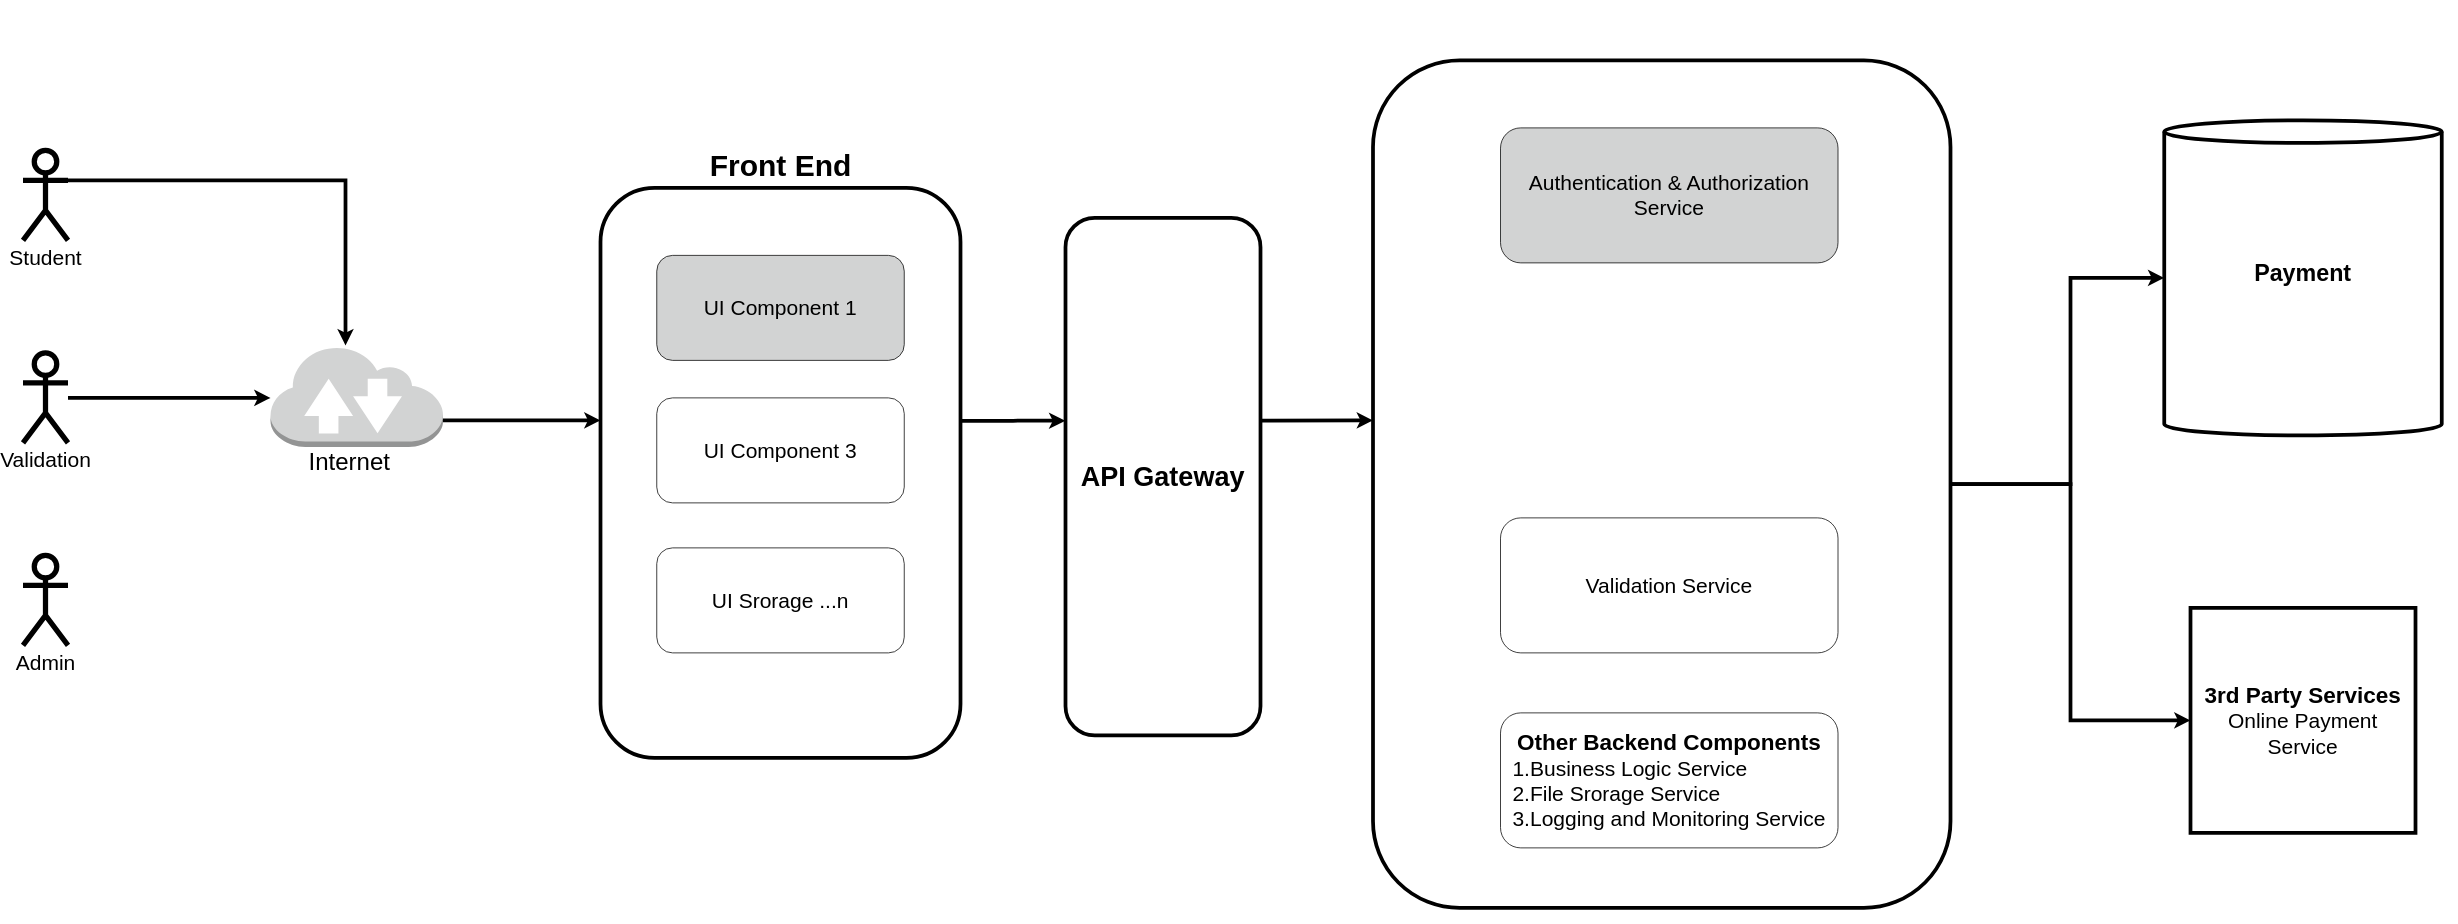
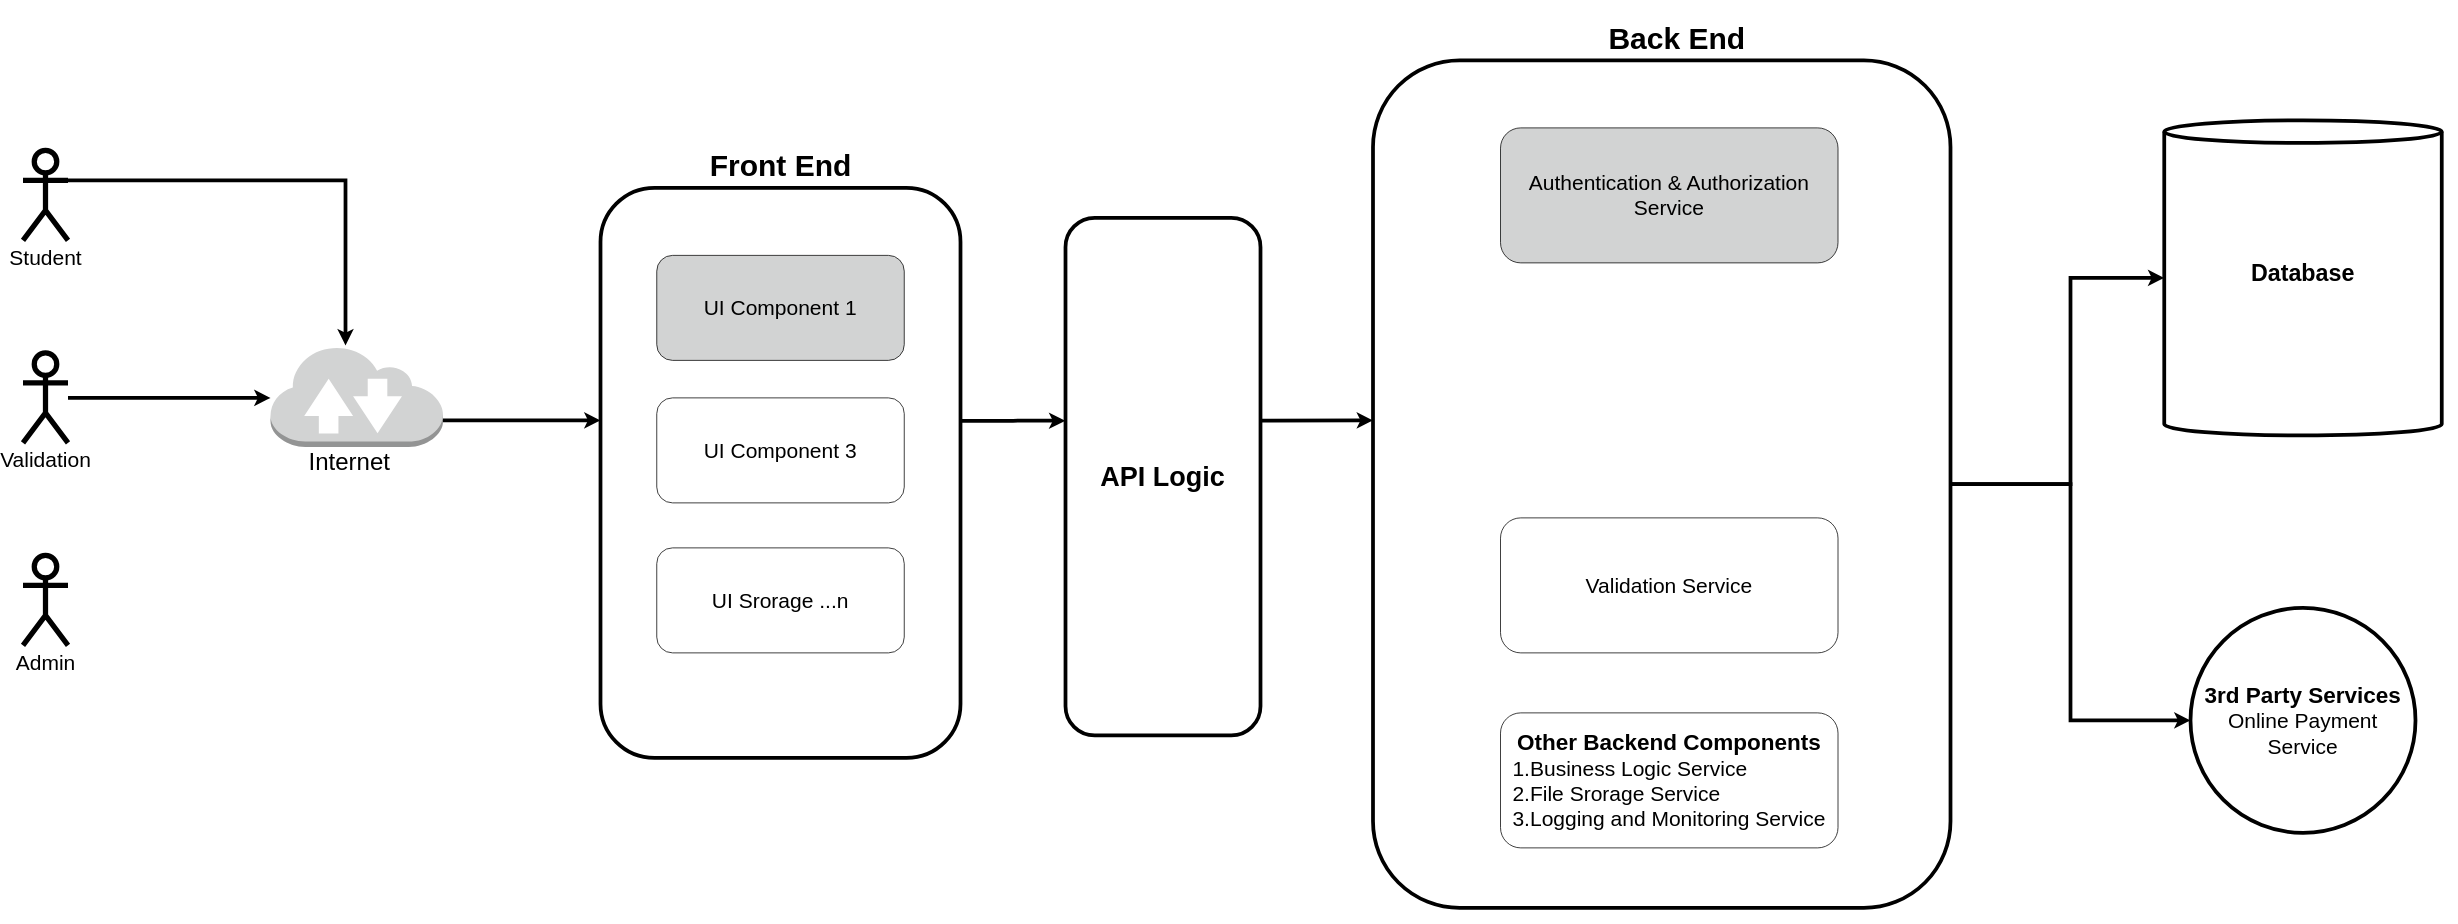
none -> (1677, 38)
(2303, 288) -> (2303, 288)
(1163, 477) -> (1163, 477)
(2303, 720) -> (2303, 720)
